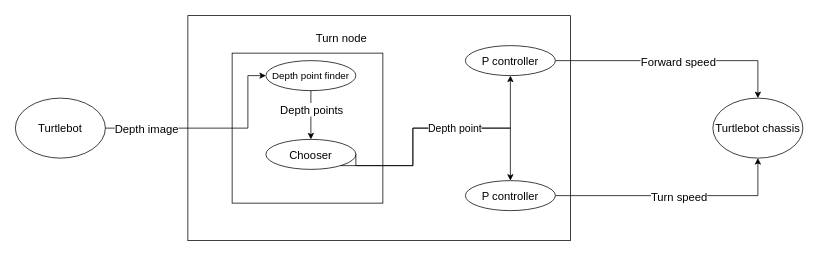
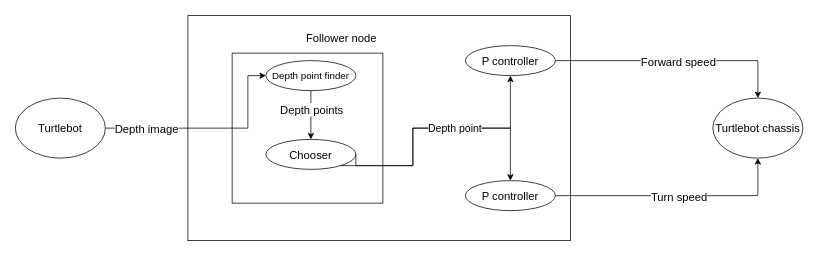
(342, 38) -> (342, 38)
